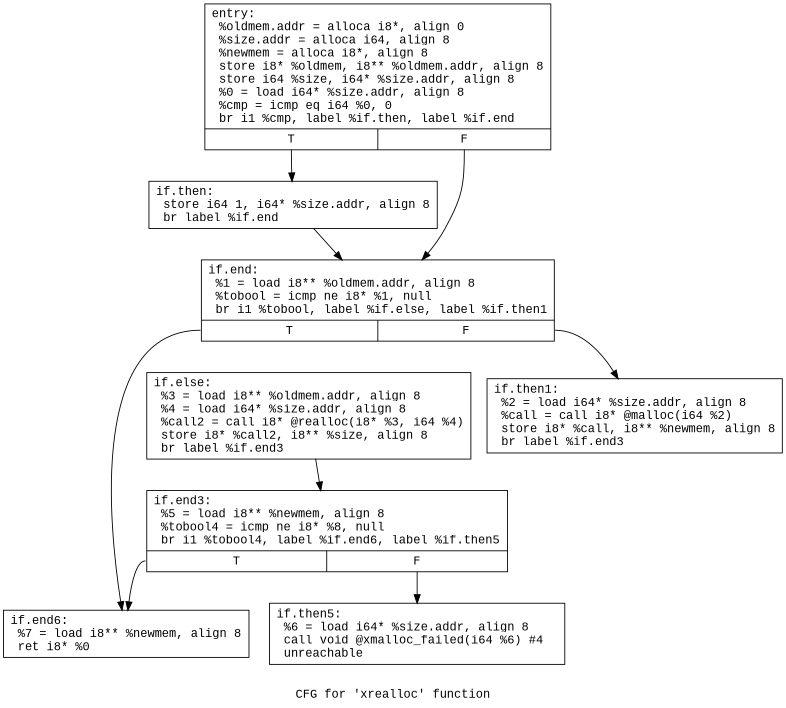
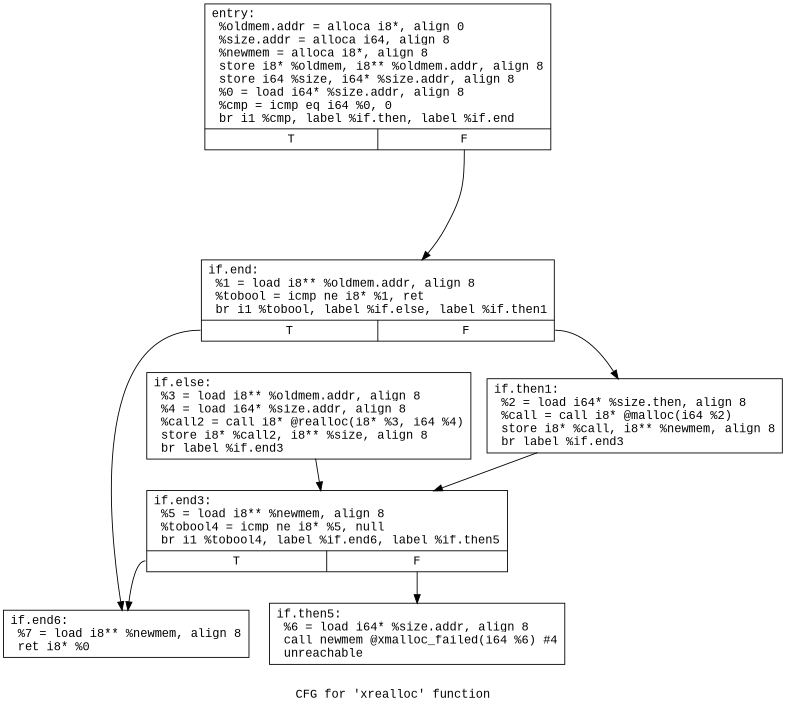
(293, 205) -> none
(320, 296) -> (317, 296)
(620, 402) -> (620, 402)
none -> (490, 470)
(270, 527) -> (270, 527)
(410, 640) -> (417, 640)
